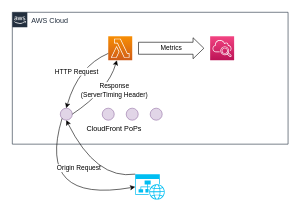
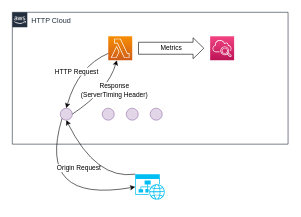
(48, 21) -> (50, 21)
(114, 129) -> none
